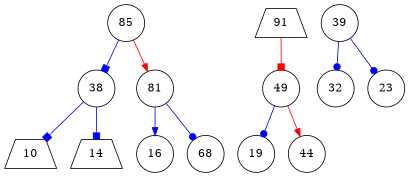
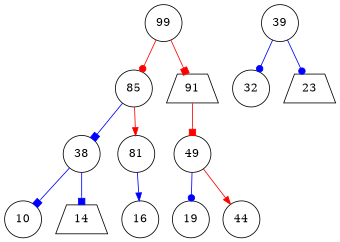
none -> (164, 23)
(386, 89) -> (310, 88)
(31, 154) -> (23, 219)
(206, 154) -> none
